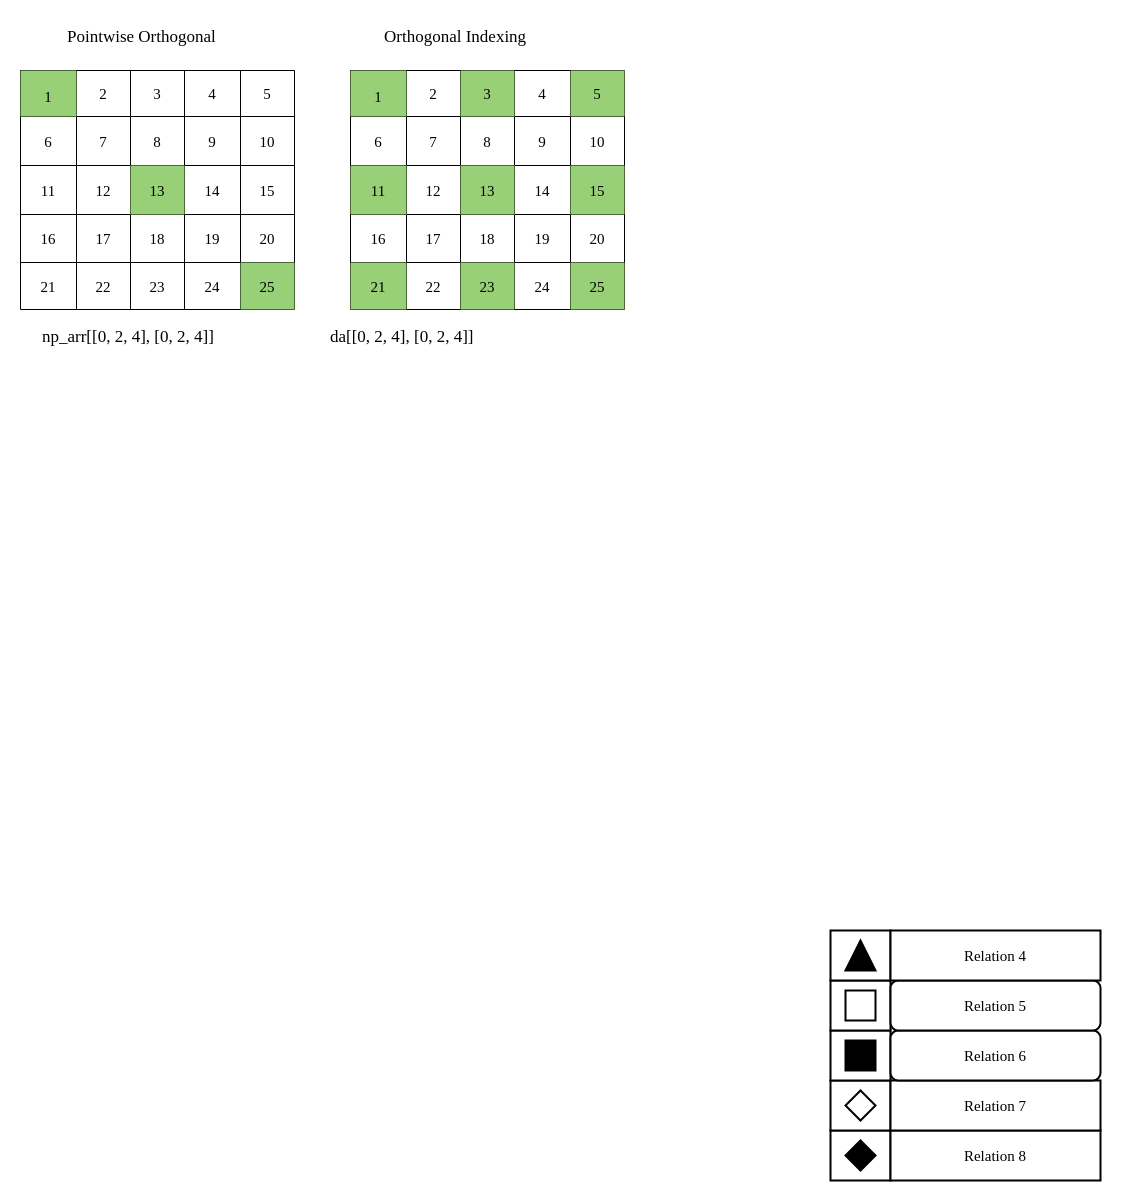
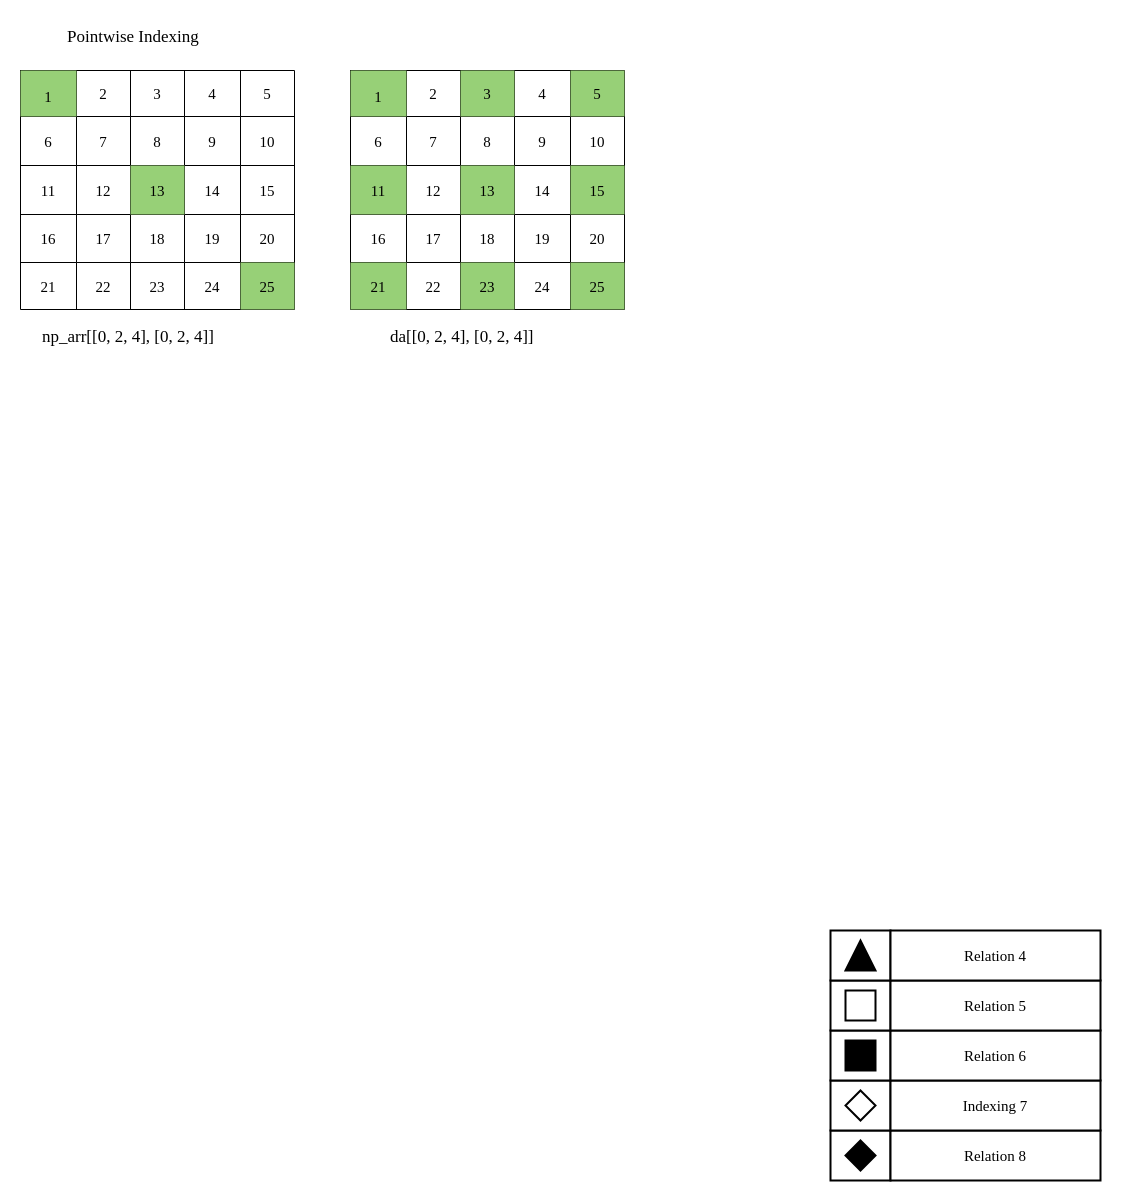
(154, 38) -> (144, 38)
(504, 41) -> none
(428, 341) -> (488, 341)
(996, 1006) -> (996, 1006)
(996, 1056) -> (996, 1056)
(996, 1106) -> (996, 1106)
